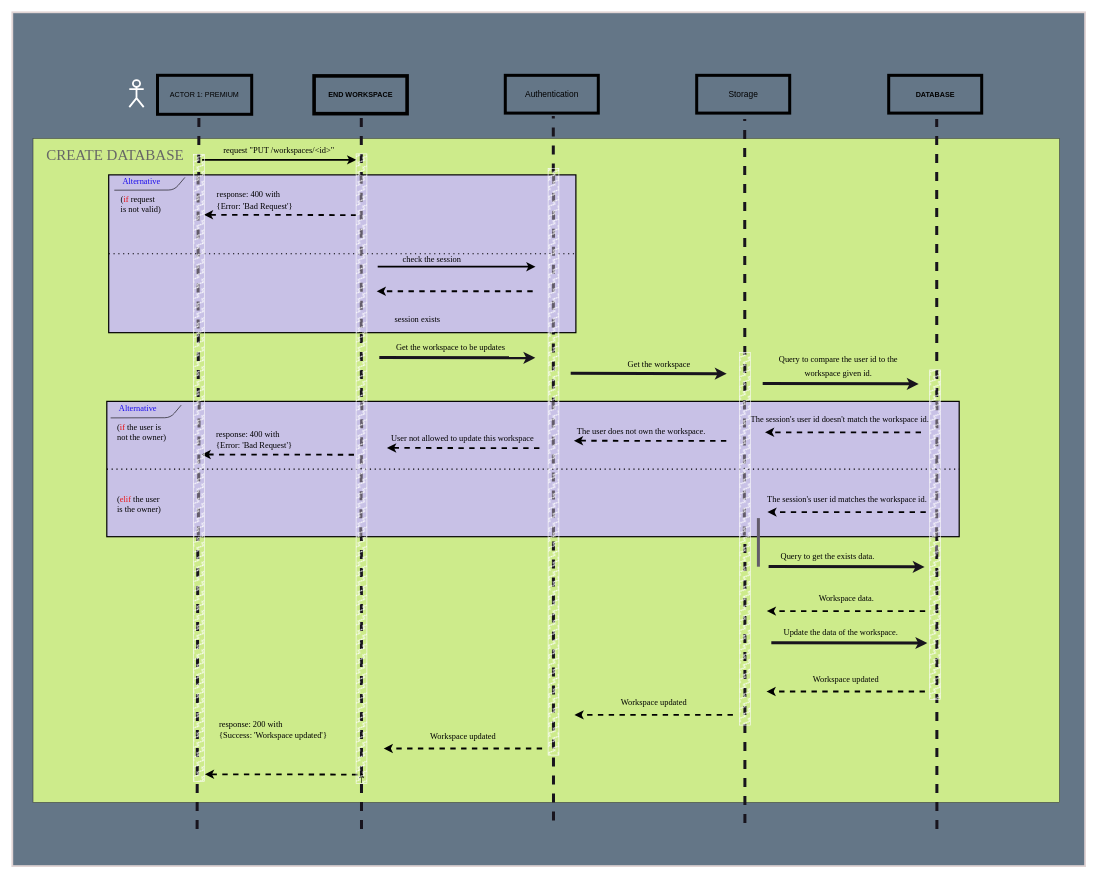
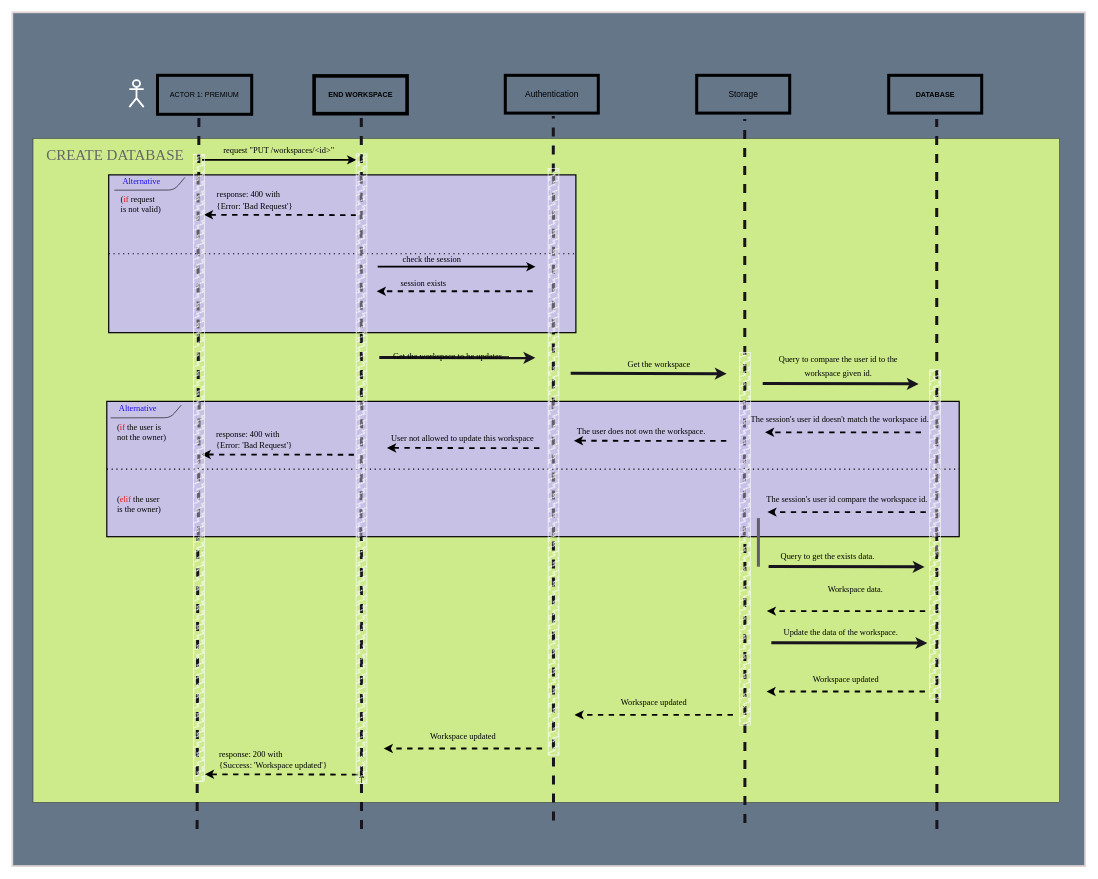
(417, 318) -> (423, 282)
(457, 351) -> (454, 360)
(847, 498) -> (847, 498)
(846, 597) -> (855, 588)
(278, 729) -> (278, 759)
